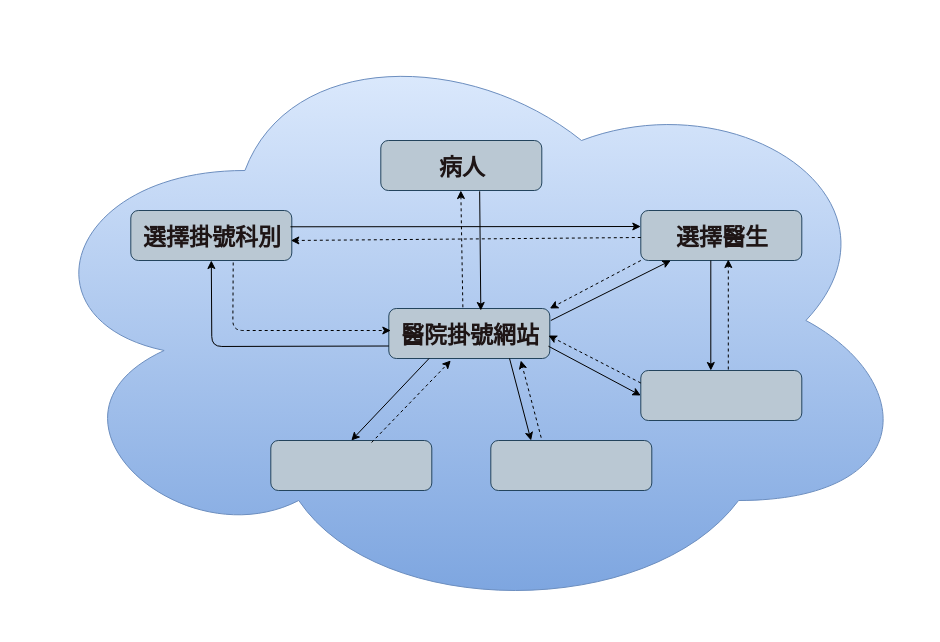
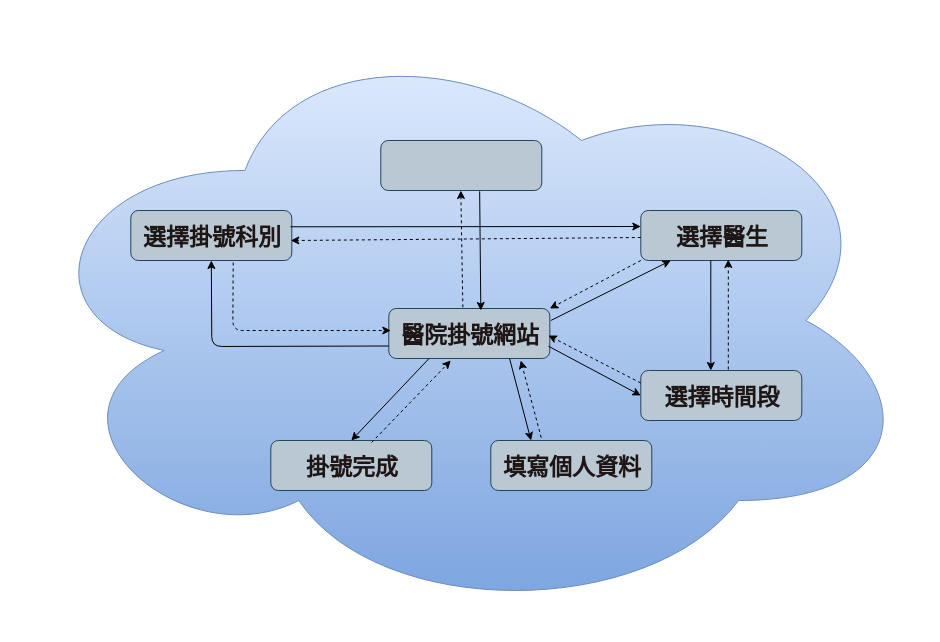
(462, 168) -> none
none -> (722, 398)
none -> (352, 468)
none -> (572, 468)
